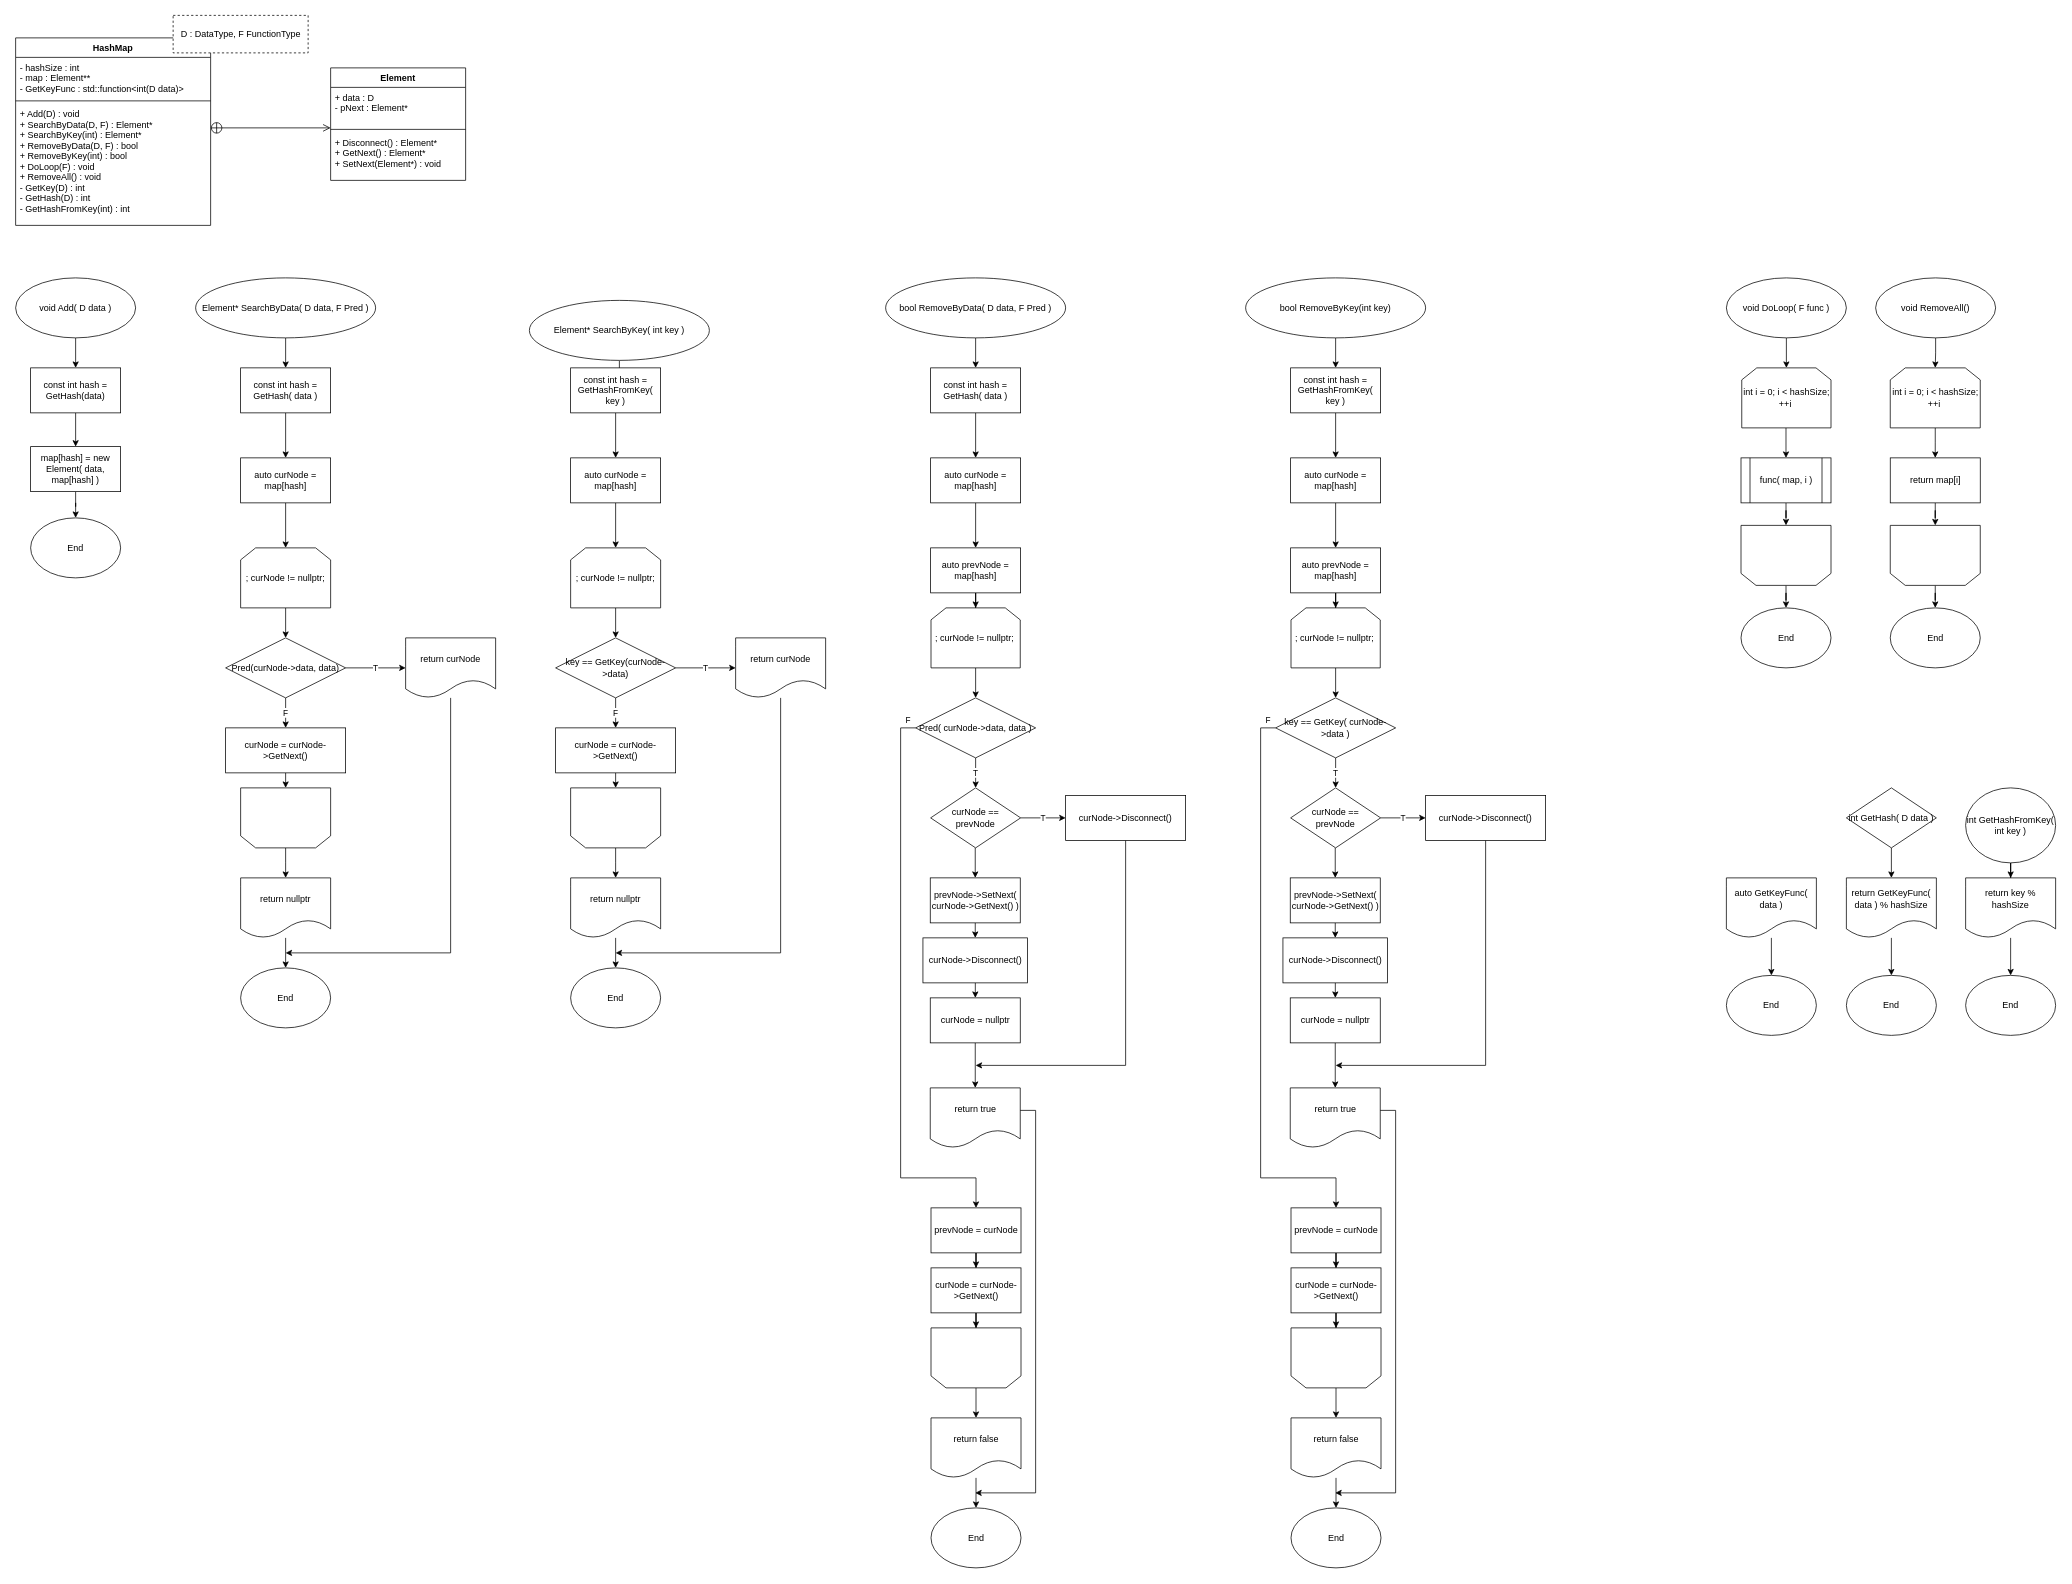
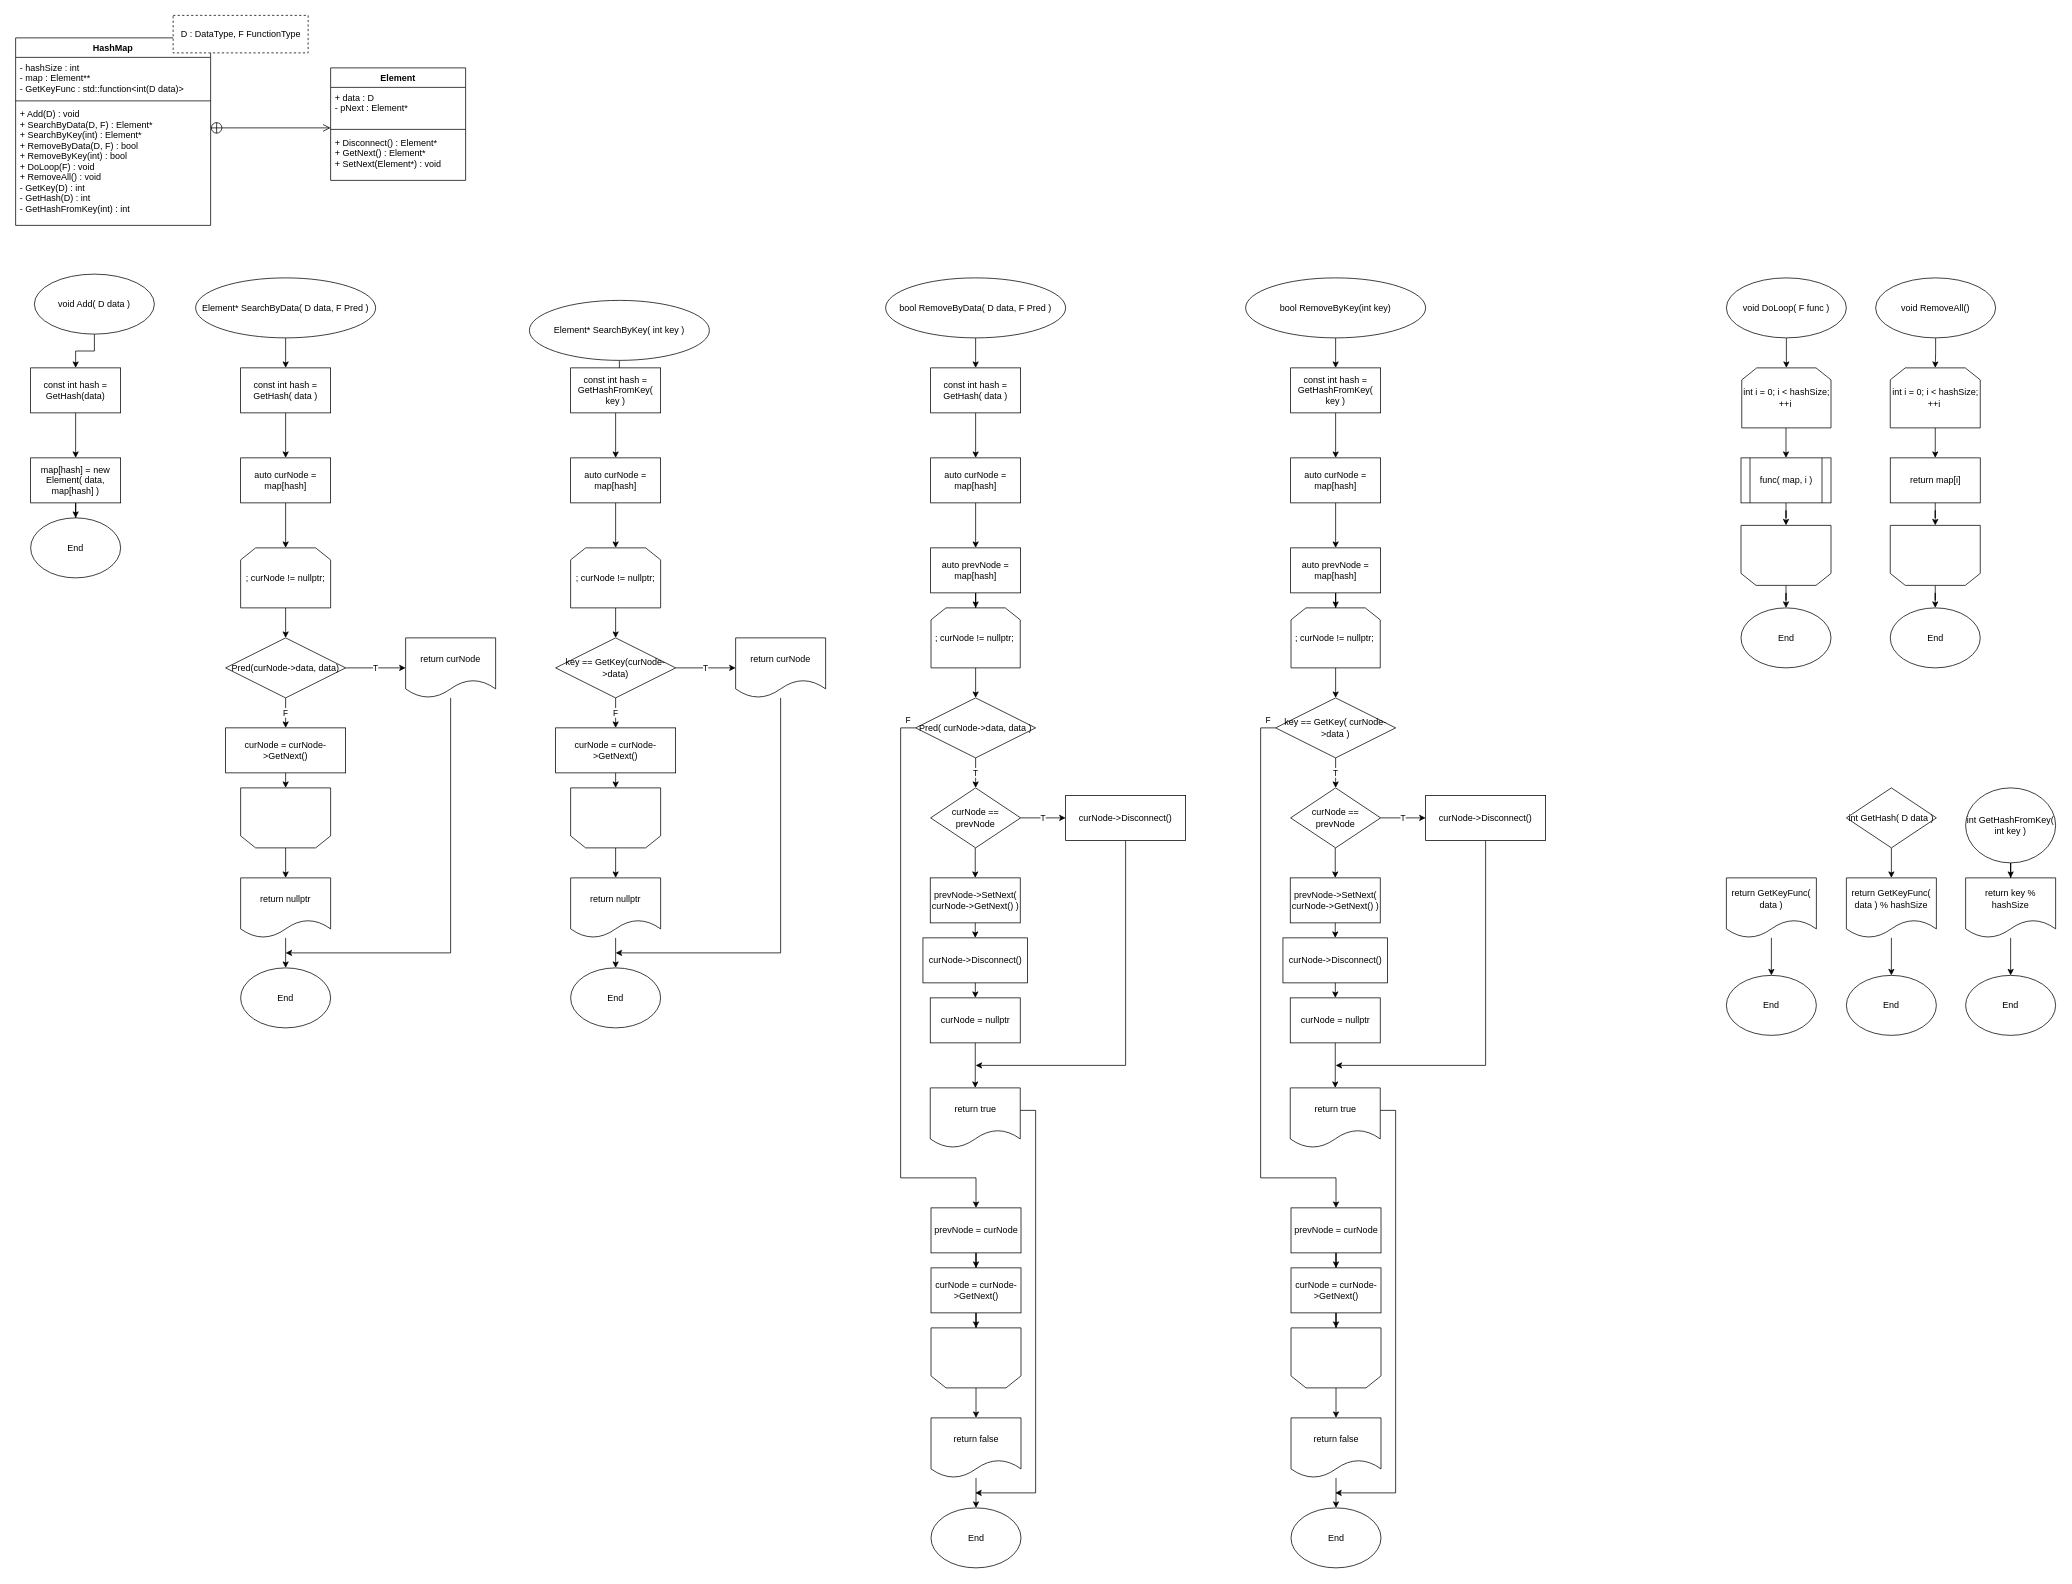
(75, 308) -> (94, 304)
(75, 469) -> (75, 480)
(1771, 899) -> (1771, 899)
